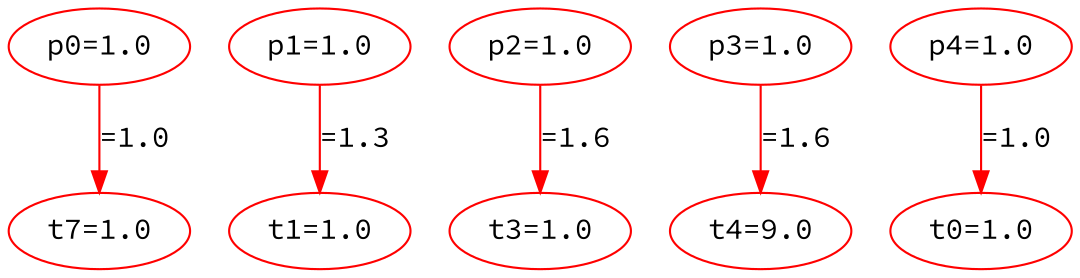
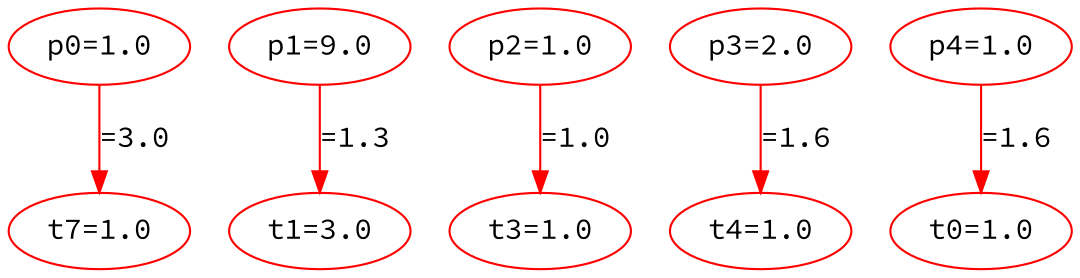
(320, 47) -> (320, 47)
(761, 47) -> (761, 47)
(135, 139) -> (135, 139)
(576, 139) -> (576, 139)
(1017, 139) -> (1017, 139)
(320, 231) -> (320, 231)
(761, 231) -> (761, 231)
